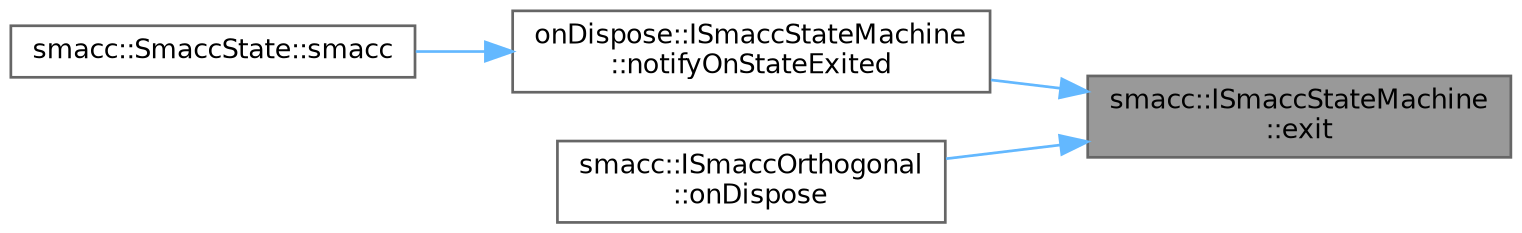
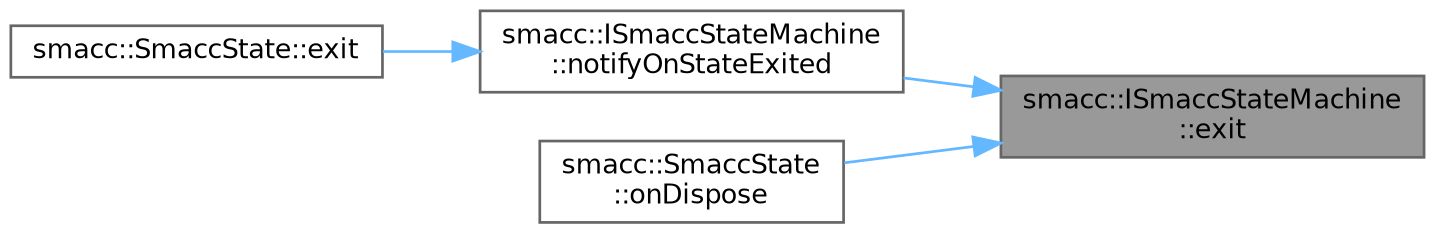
(213, 52) -> (197, 52)
(751, 52) -> (692, 52)
(751, 182) -> (692, 182)
